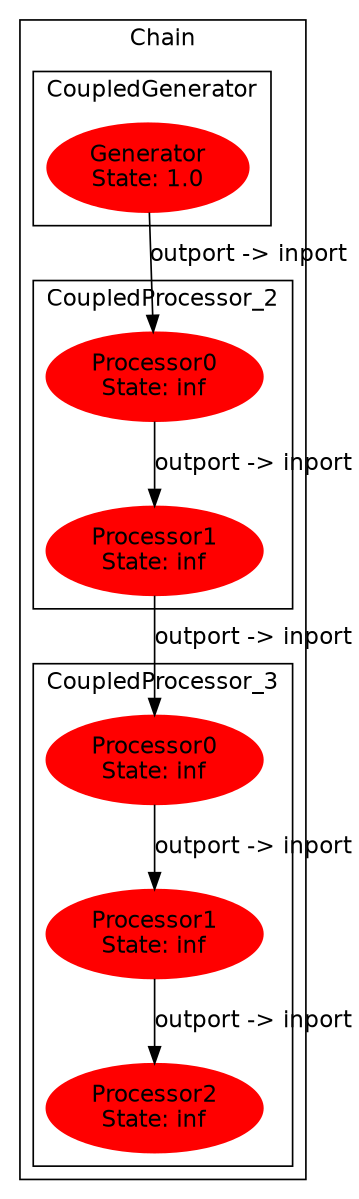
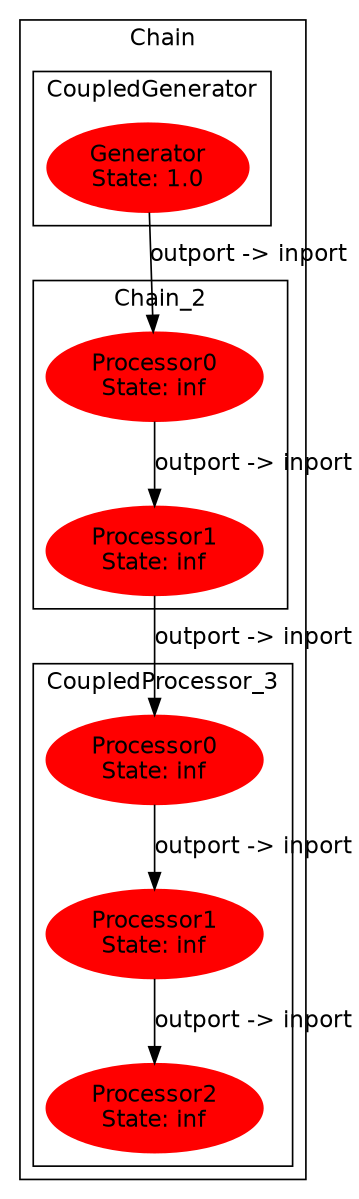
(163, 300) -> (160, 300)
